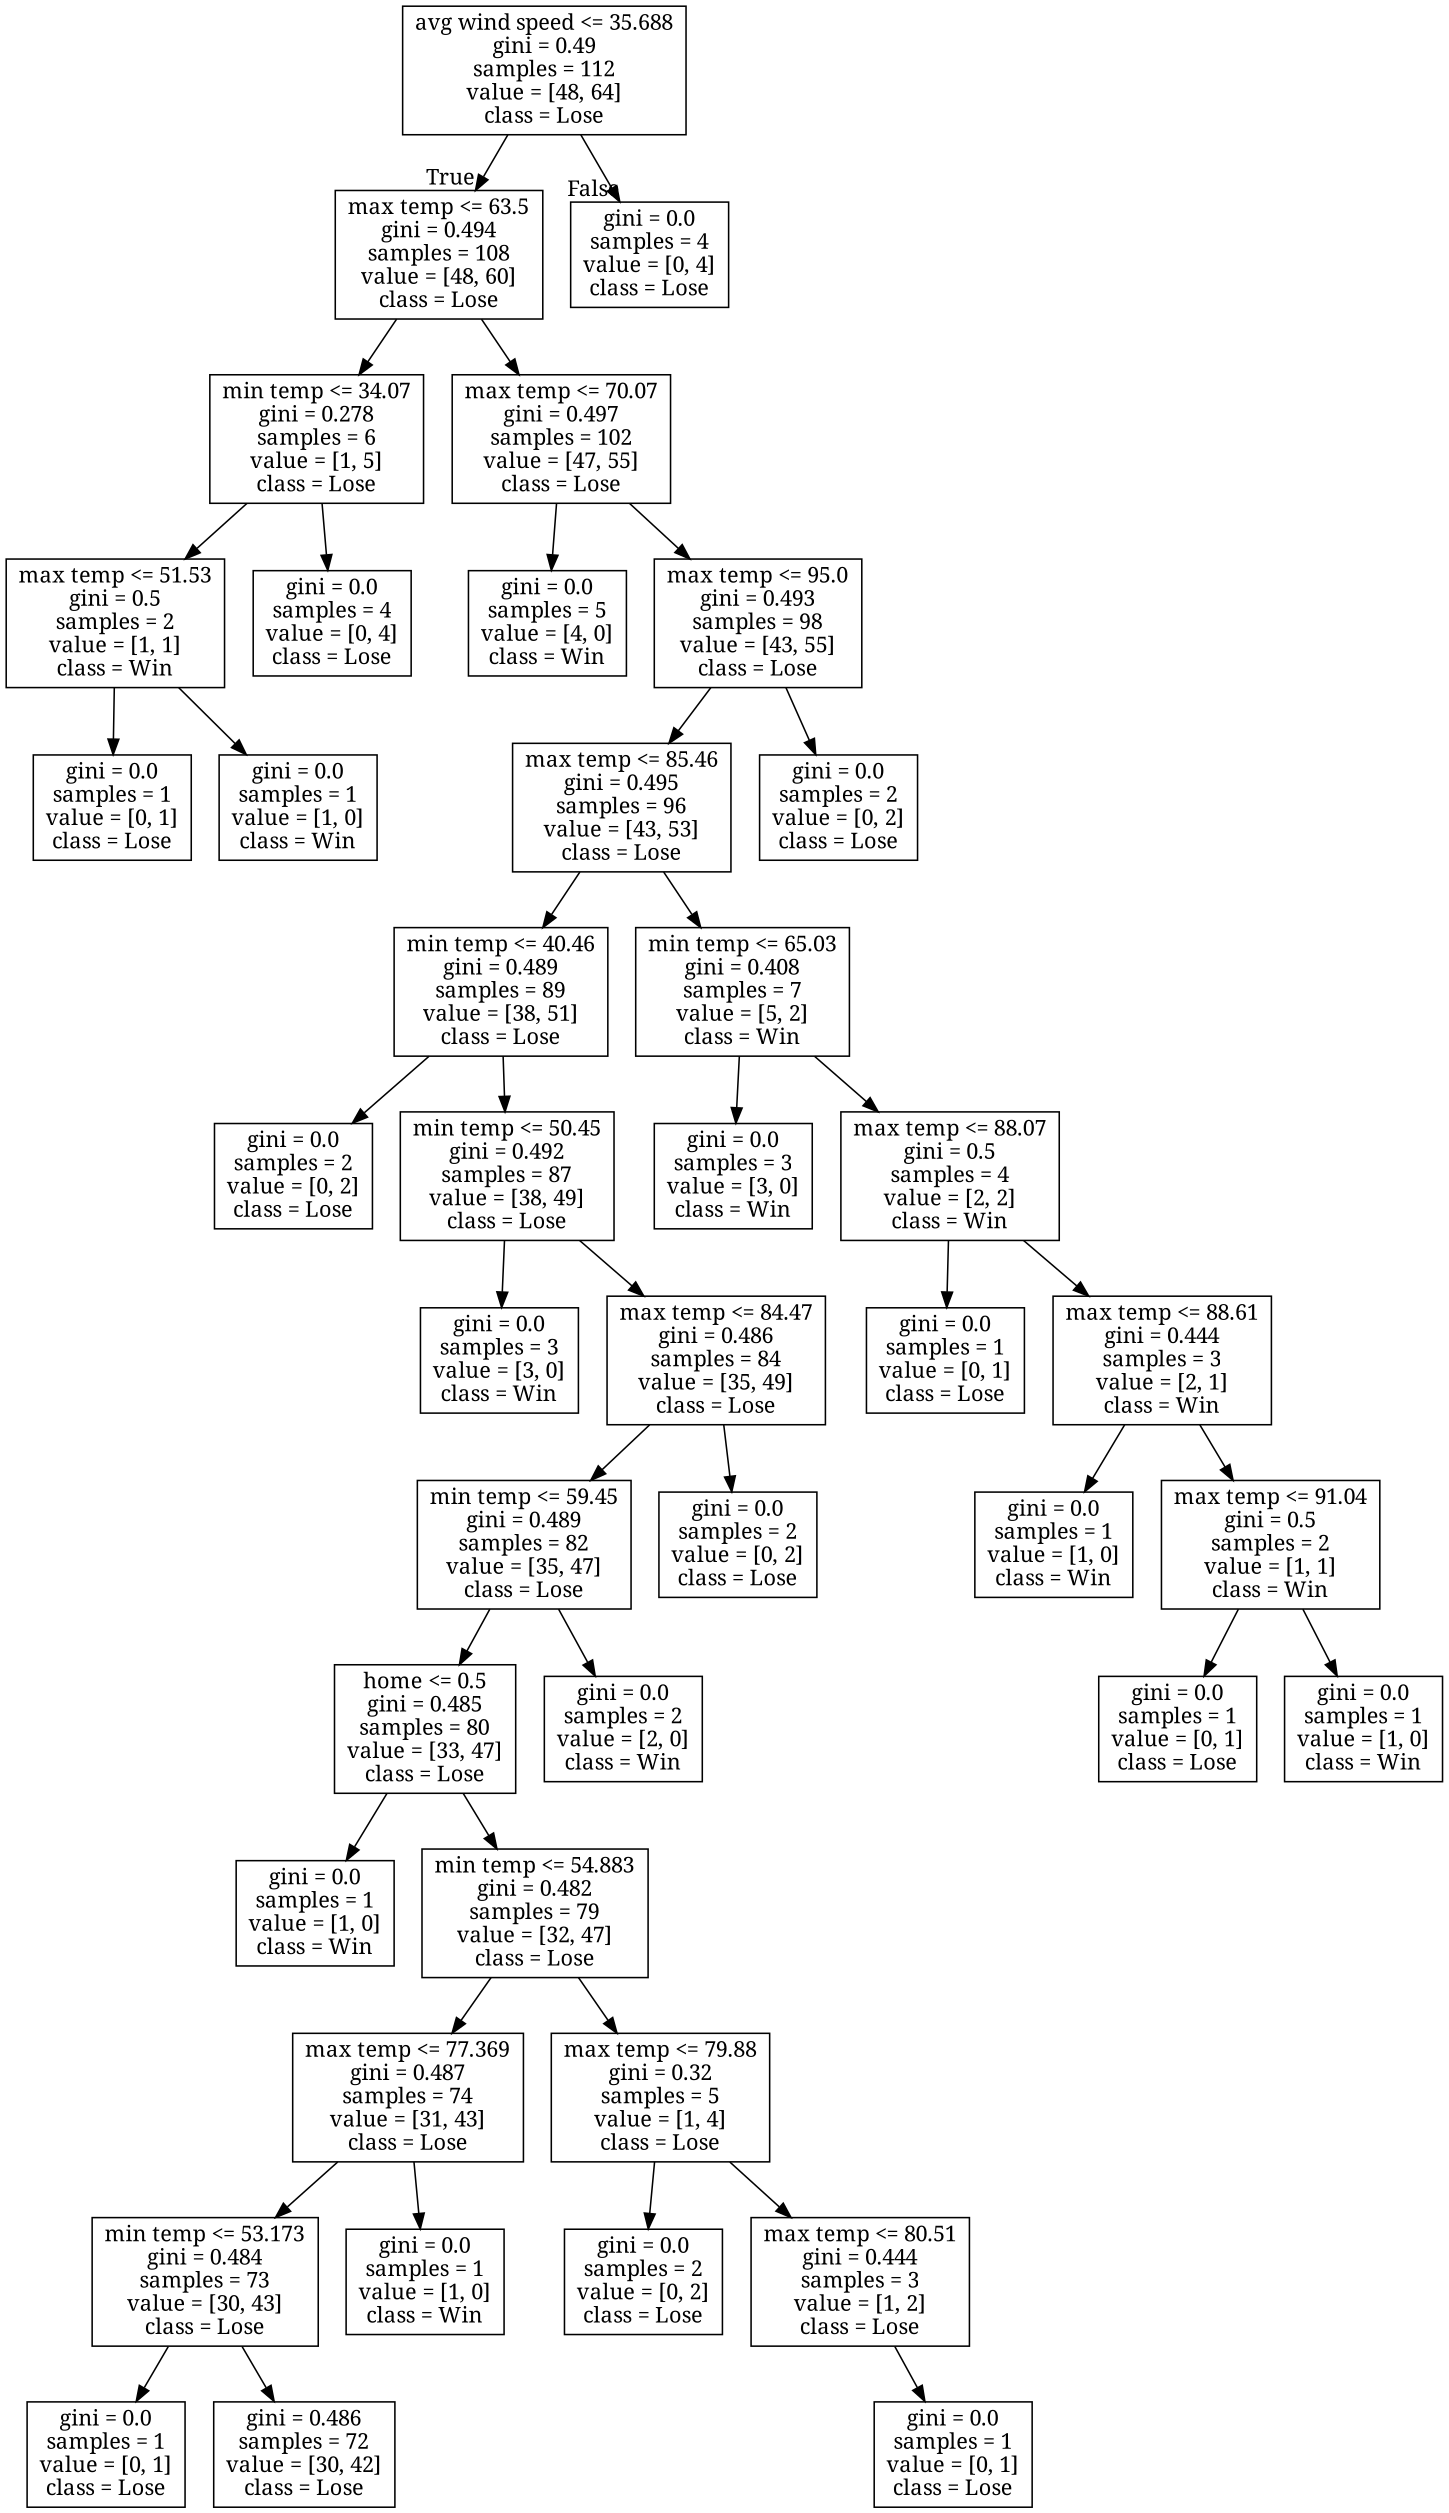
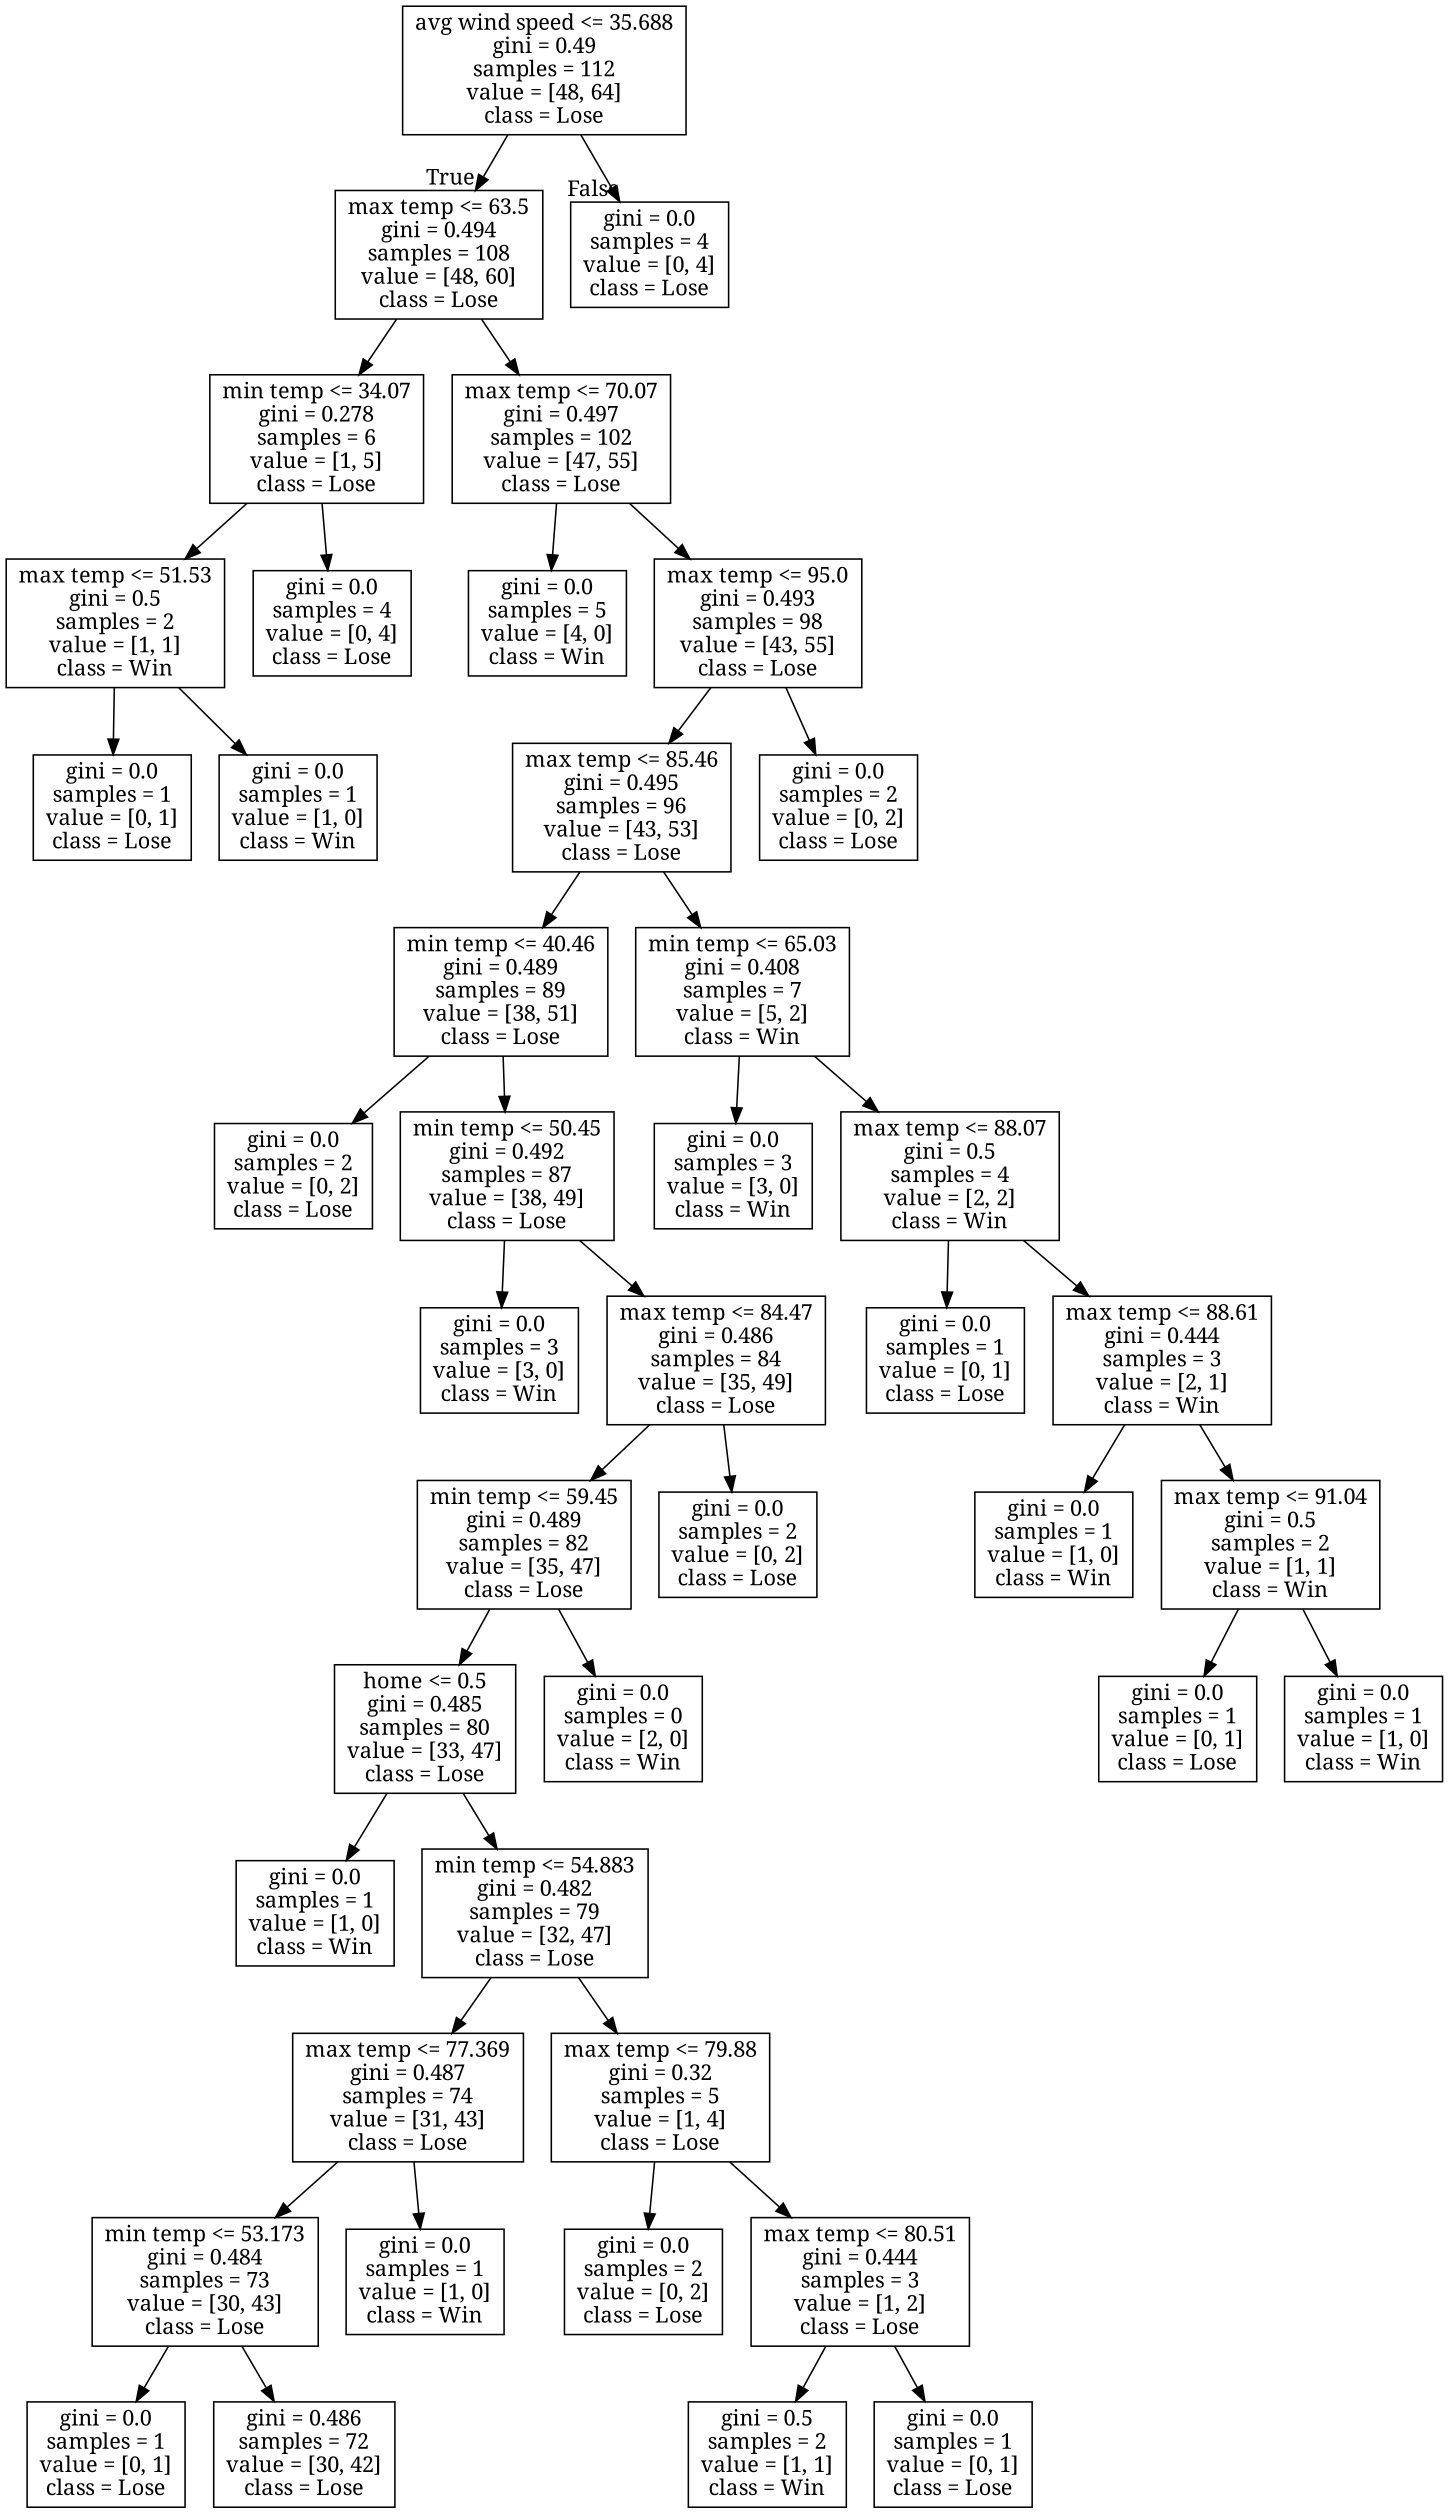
(623, 1729) -> (623, 1729)
none -> (767, 2455)
